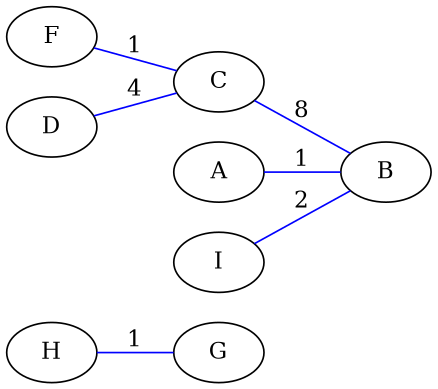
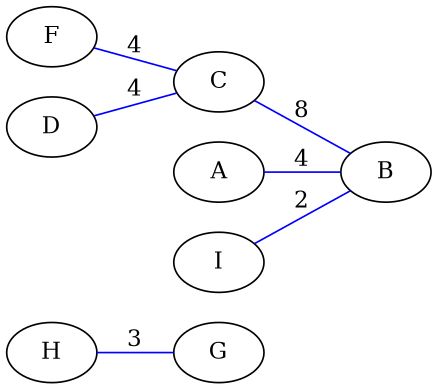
(135, 46) -> (135, 46)
(302, 160) -> (302, 160)
(135, 340) -> (135, 340)
